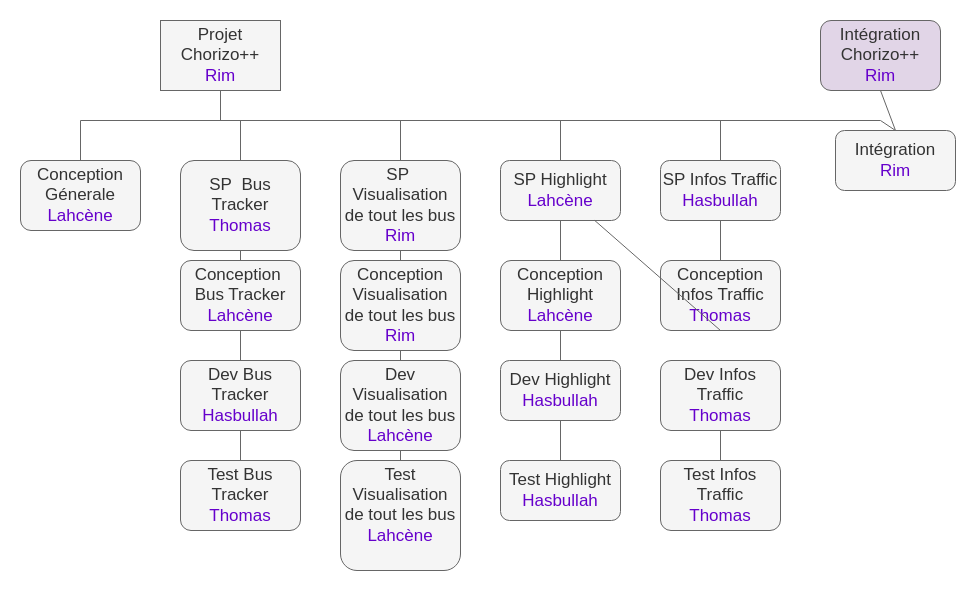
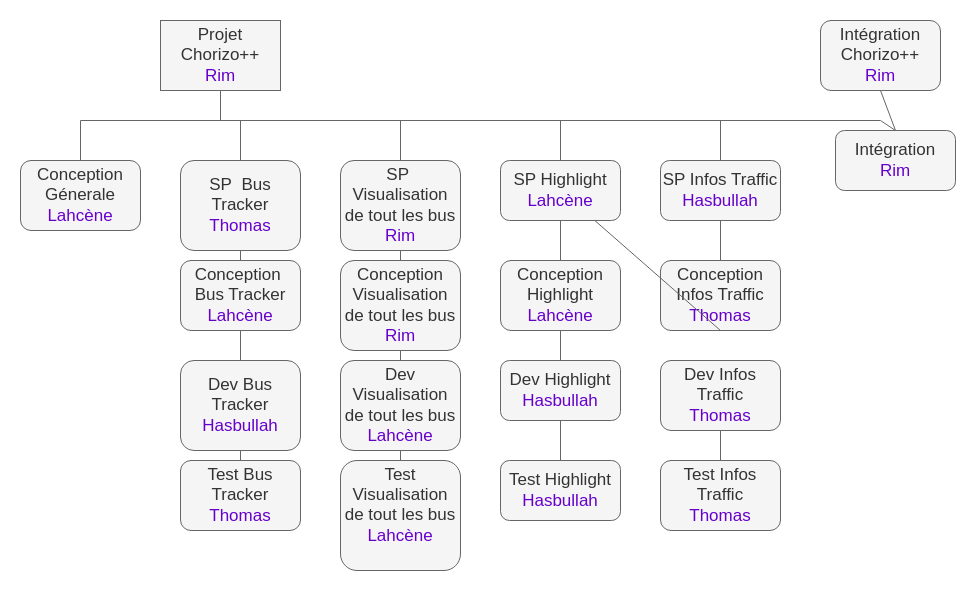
(881, 56) -> (881, 56)
(241, 396) -> (241, 406)
